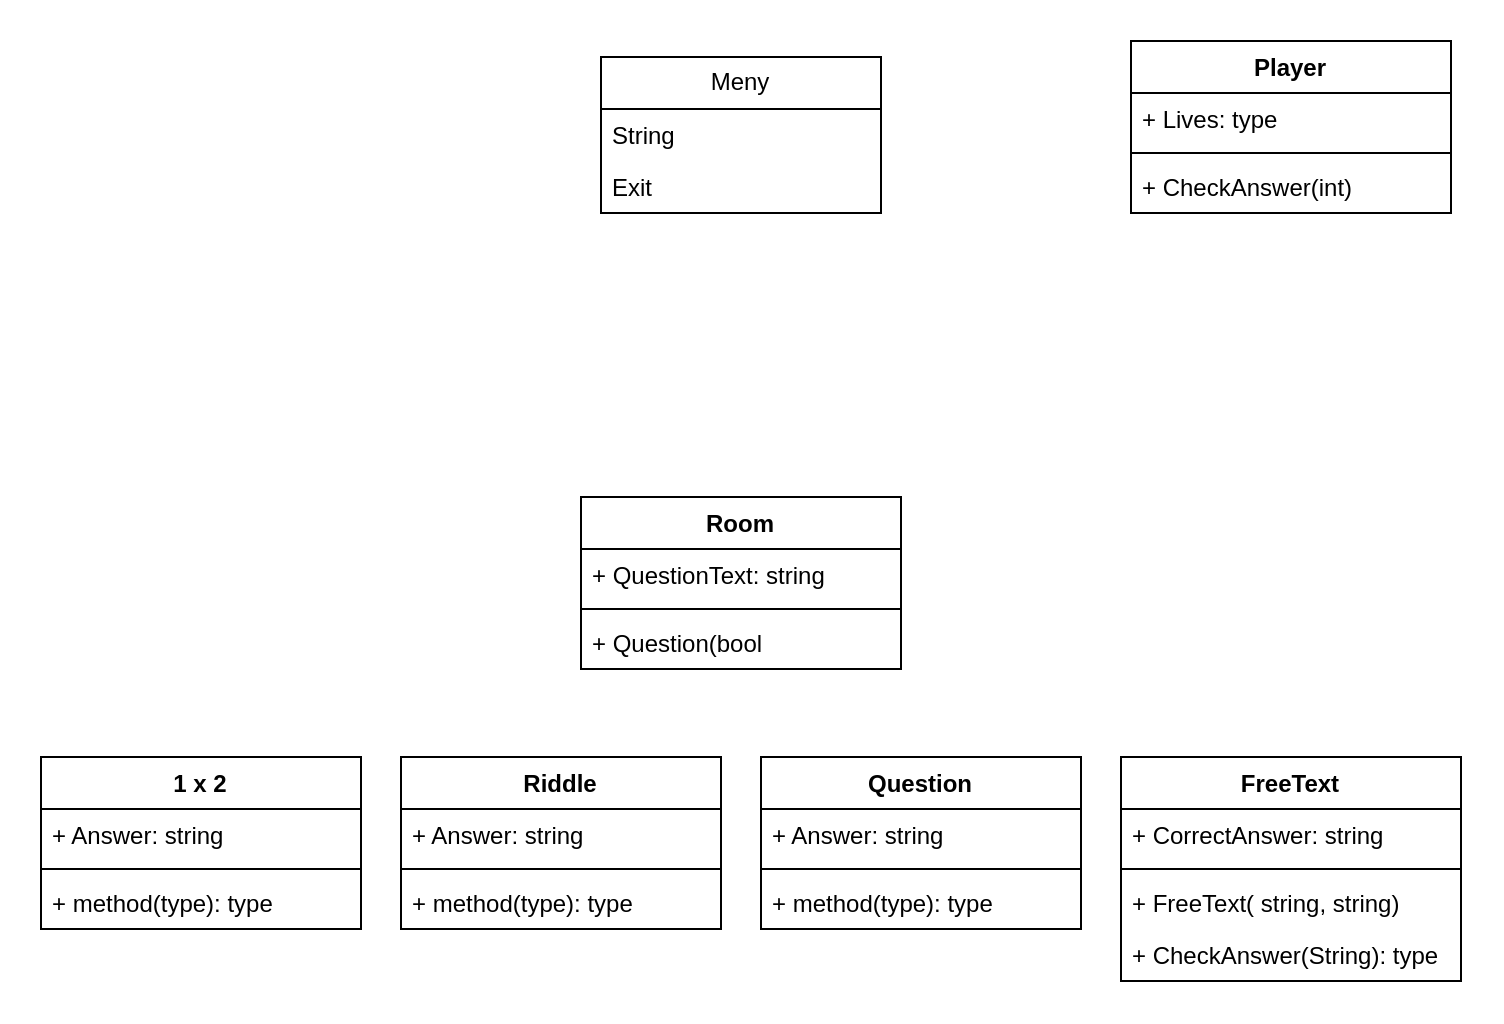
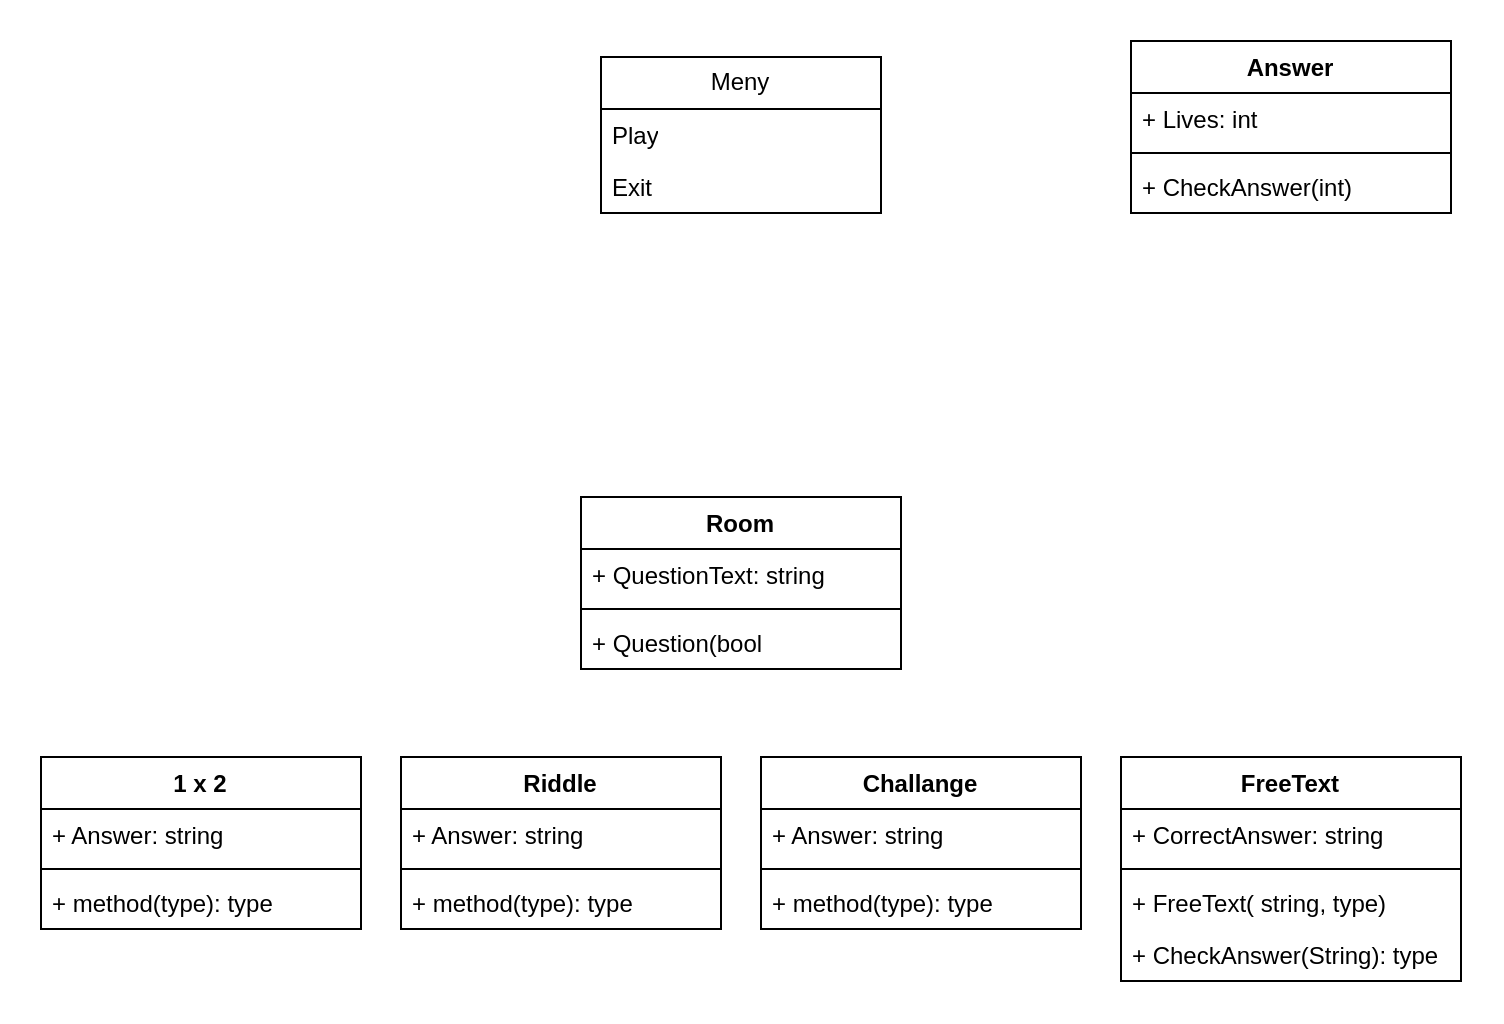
(1291, 69) -> (1291, 69)
(1218, 121) -> (1208, 121)
(650, 137) -> (637, 137)
(921, 785) -> (921, 785)
(1293, 920) -> (1285, 905)
